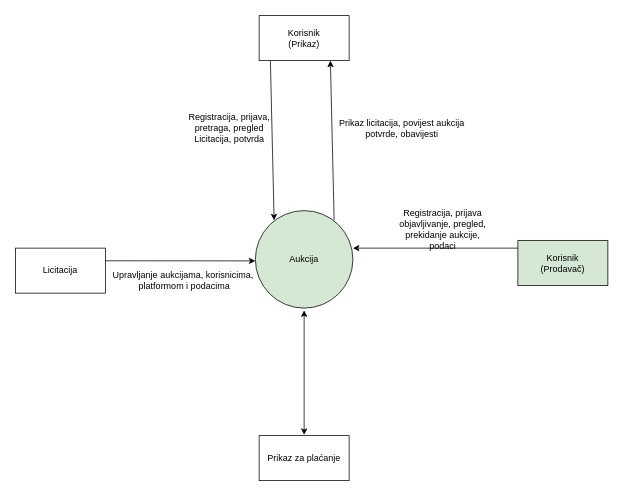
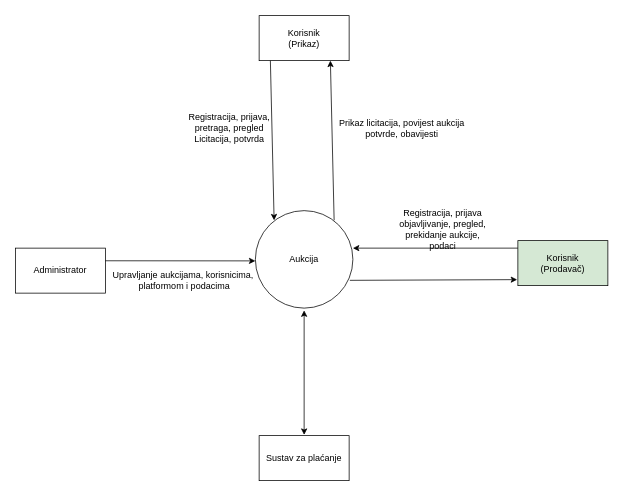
(304, 259) -> (304, 259)
(60, 270) -> (60, 270)
none -> (489, 280)
(304, 458) -> (304, 458)
